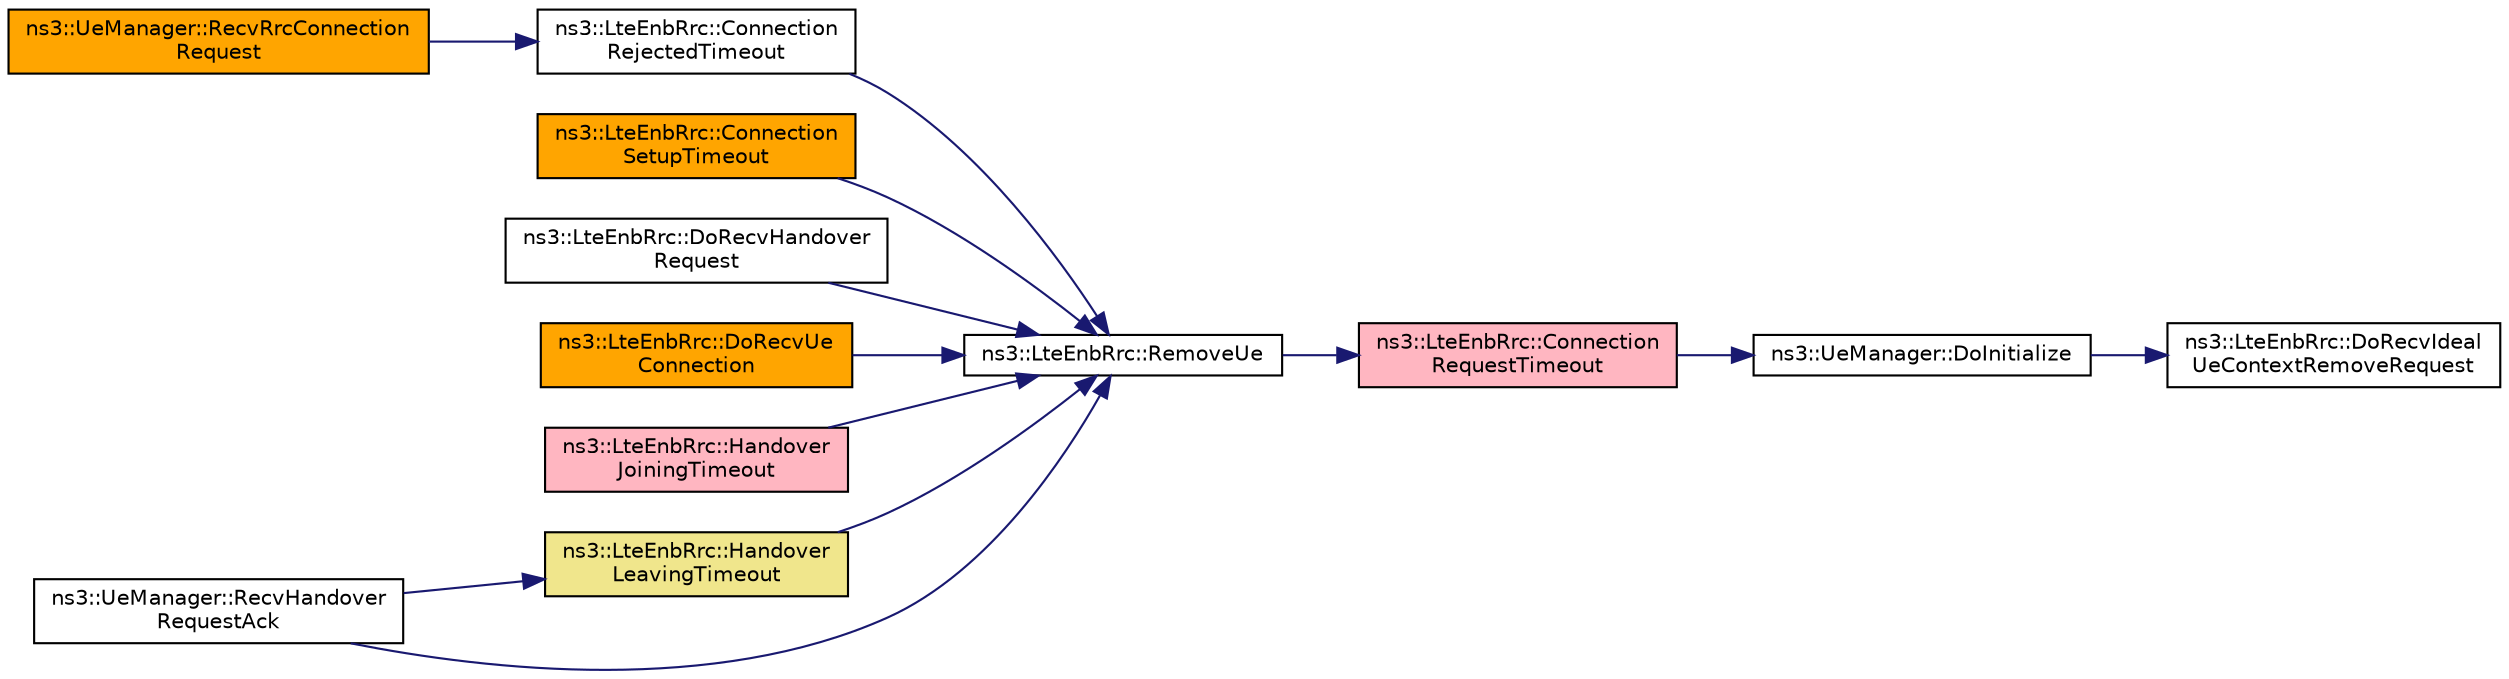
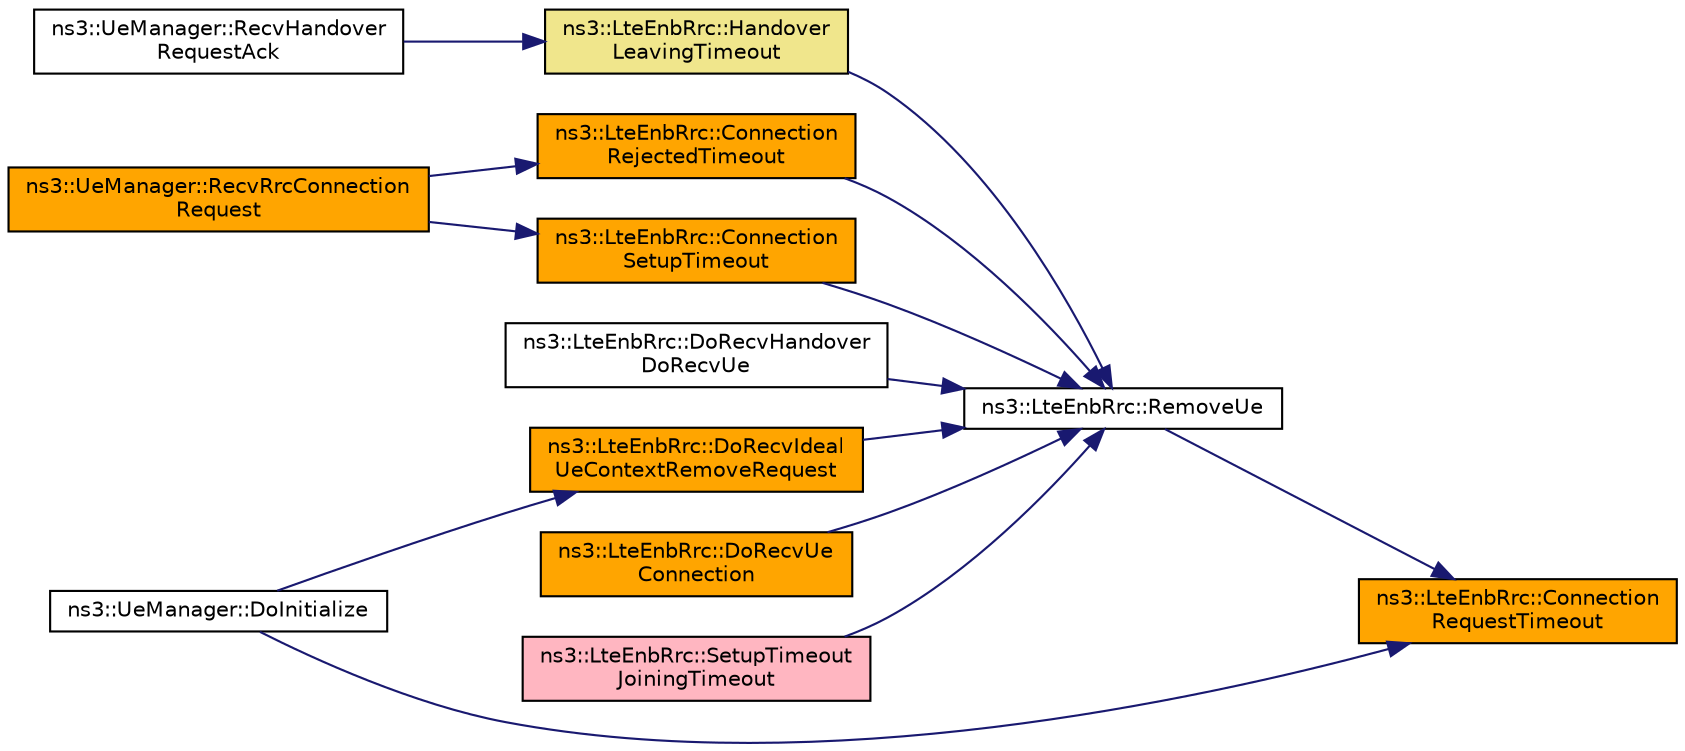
(697, 42) -> (697, 146)
none -> (472, 227)
(697, 251) -> (697, 355)
(1518, 355) -> (1518, 611)
(1704, 355) -> (820, 740)
(2334, 355) -> (697, 460)
(697, 460) -> (697, 669)
(776, 652) -> (903, 435)
